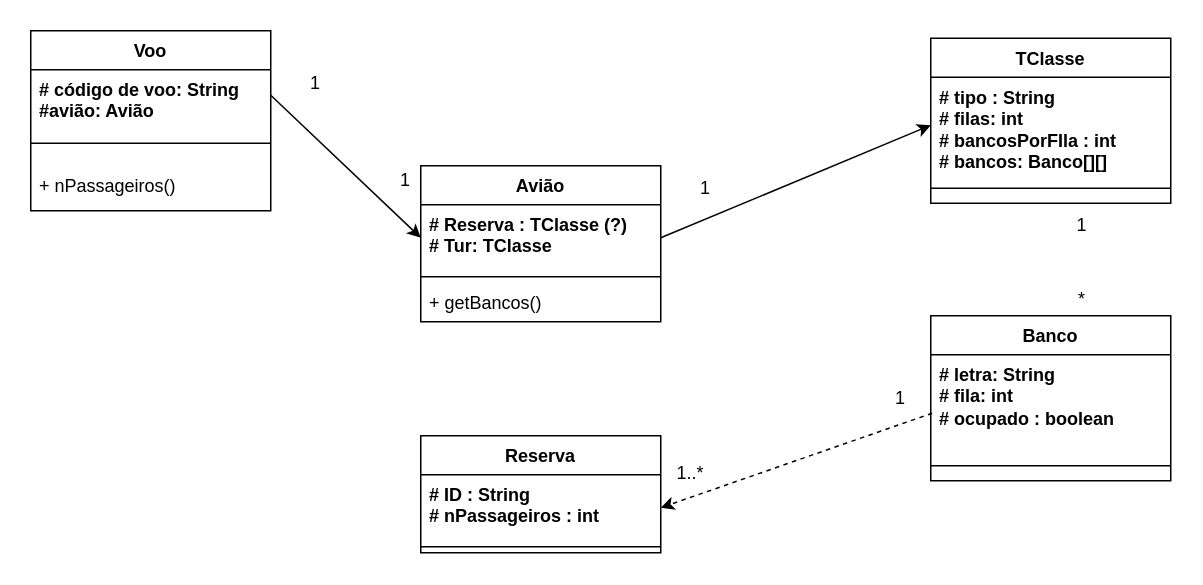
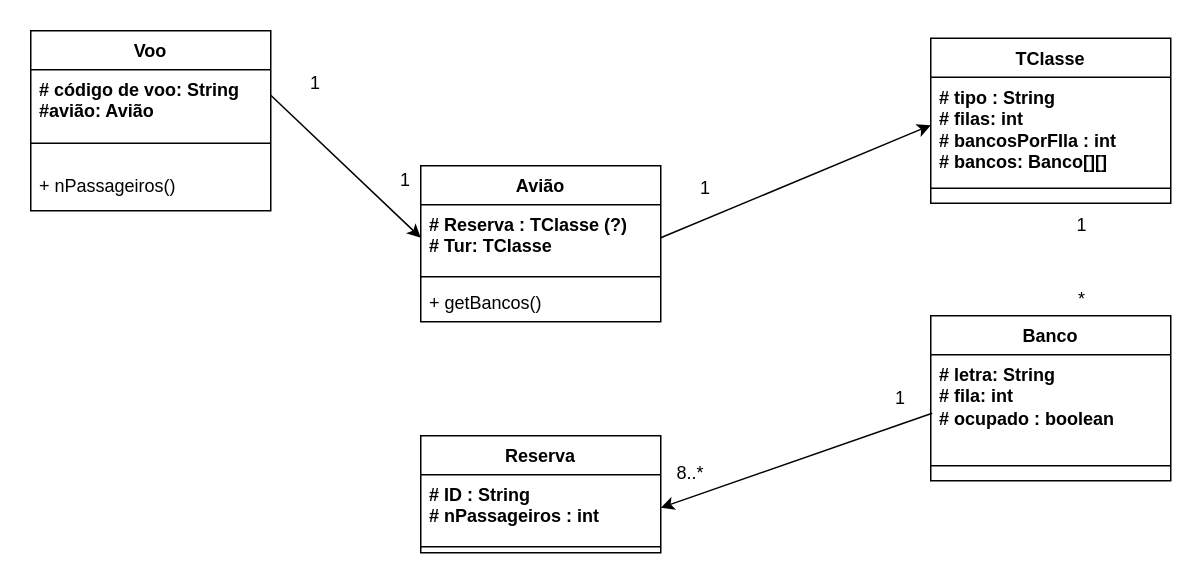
(800, 459) -> (800, 459)
(691, 473) -> (691, 473)
